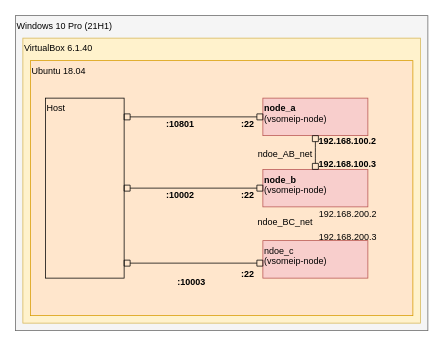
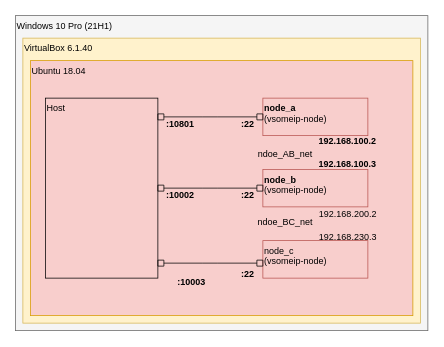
(315, 153) -> none
(85, 188) -> (102, 188)
(222, 188) -> (222, 188)
(348, 237) -> (348, 237)
(298, 256) -> (298, 256)
